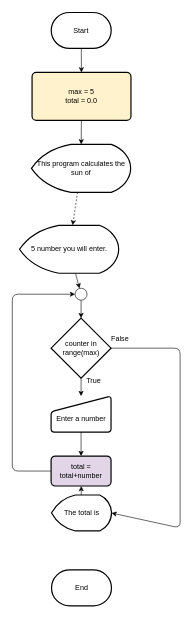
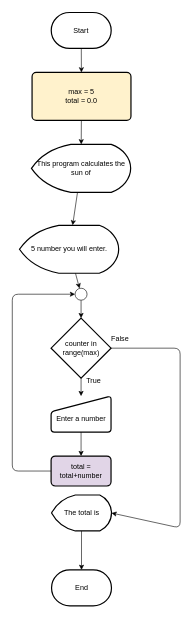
(76, 206) -> (76, 206)
(81, 491) -> (82, 548)
